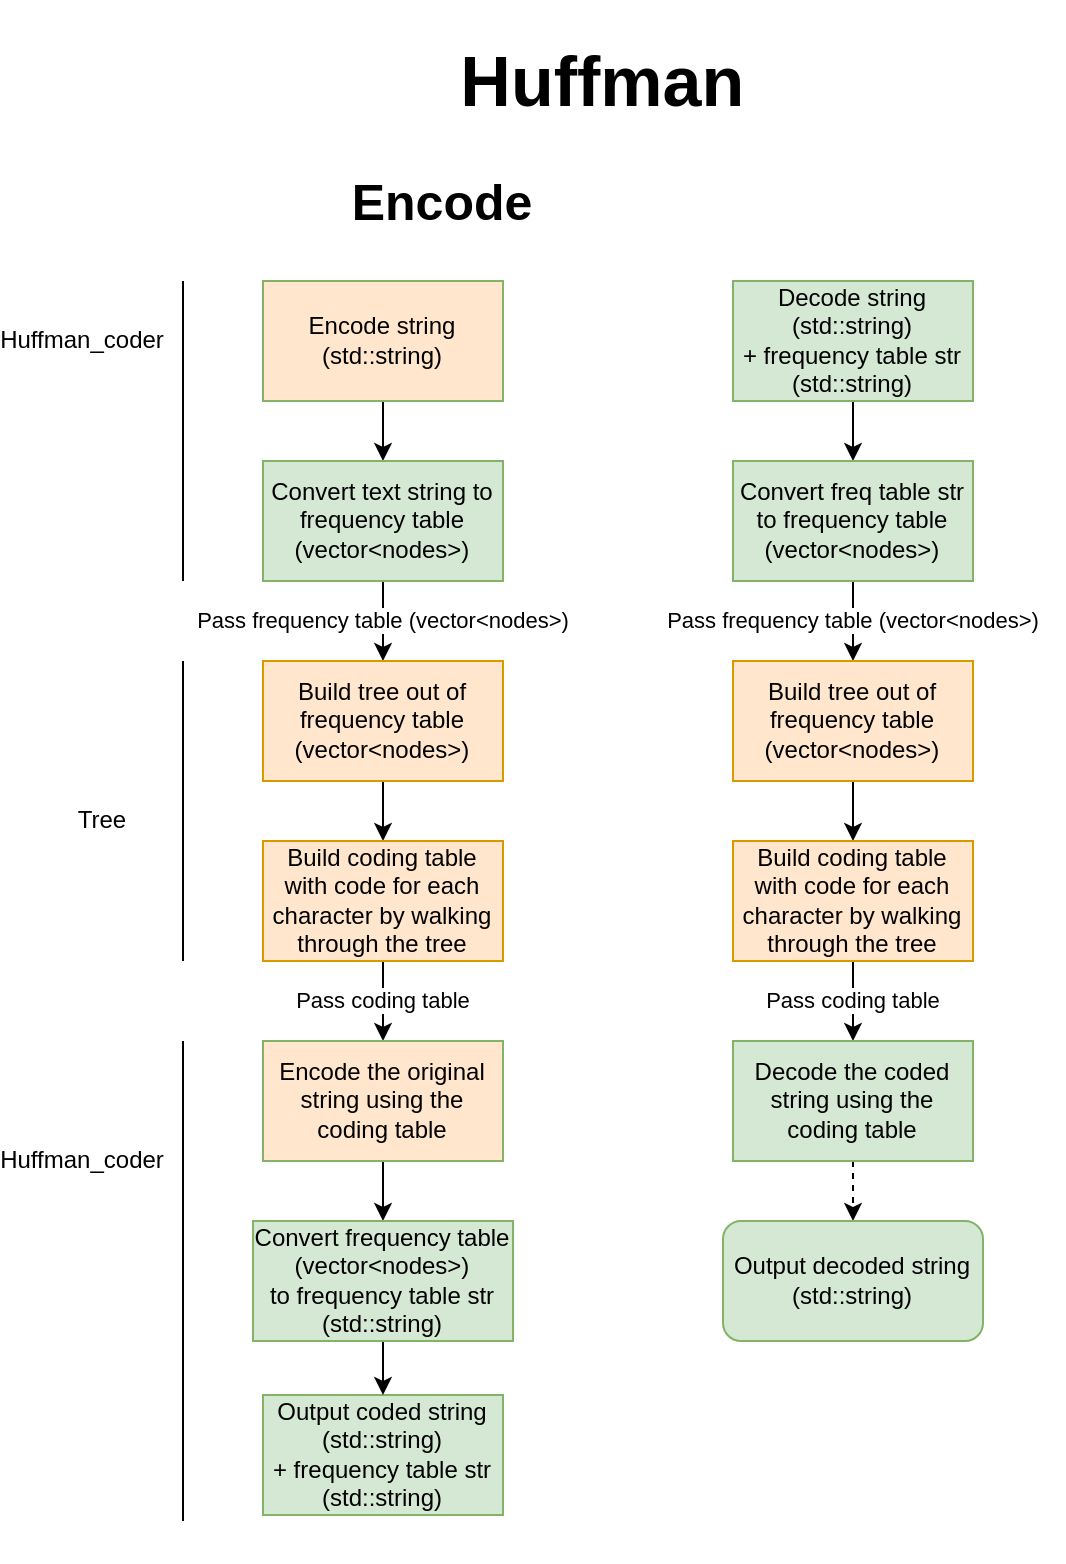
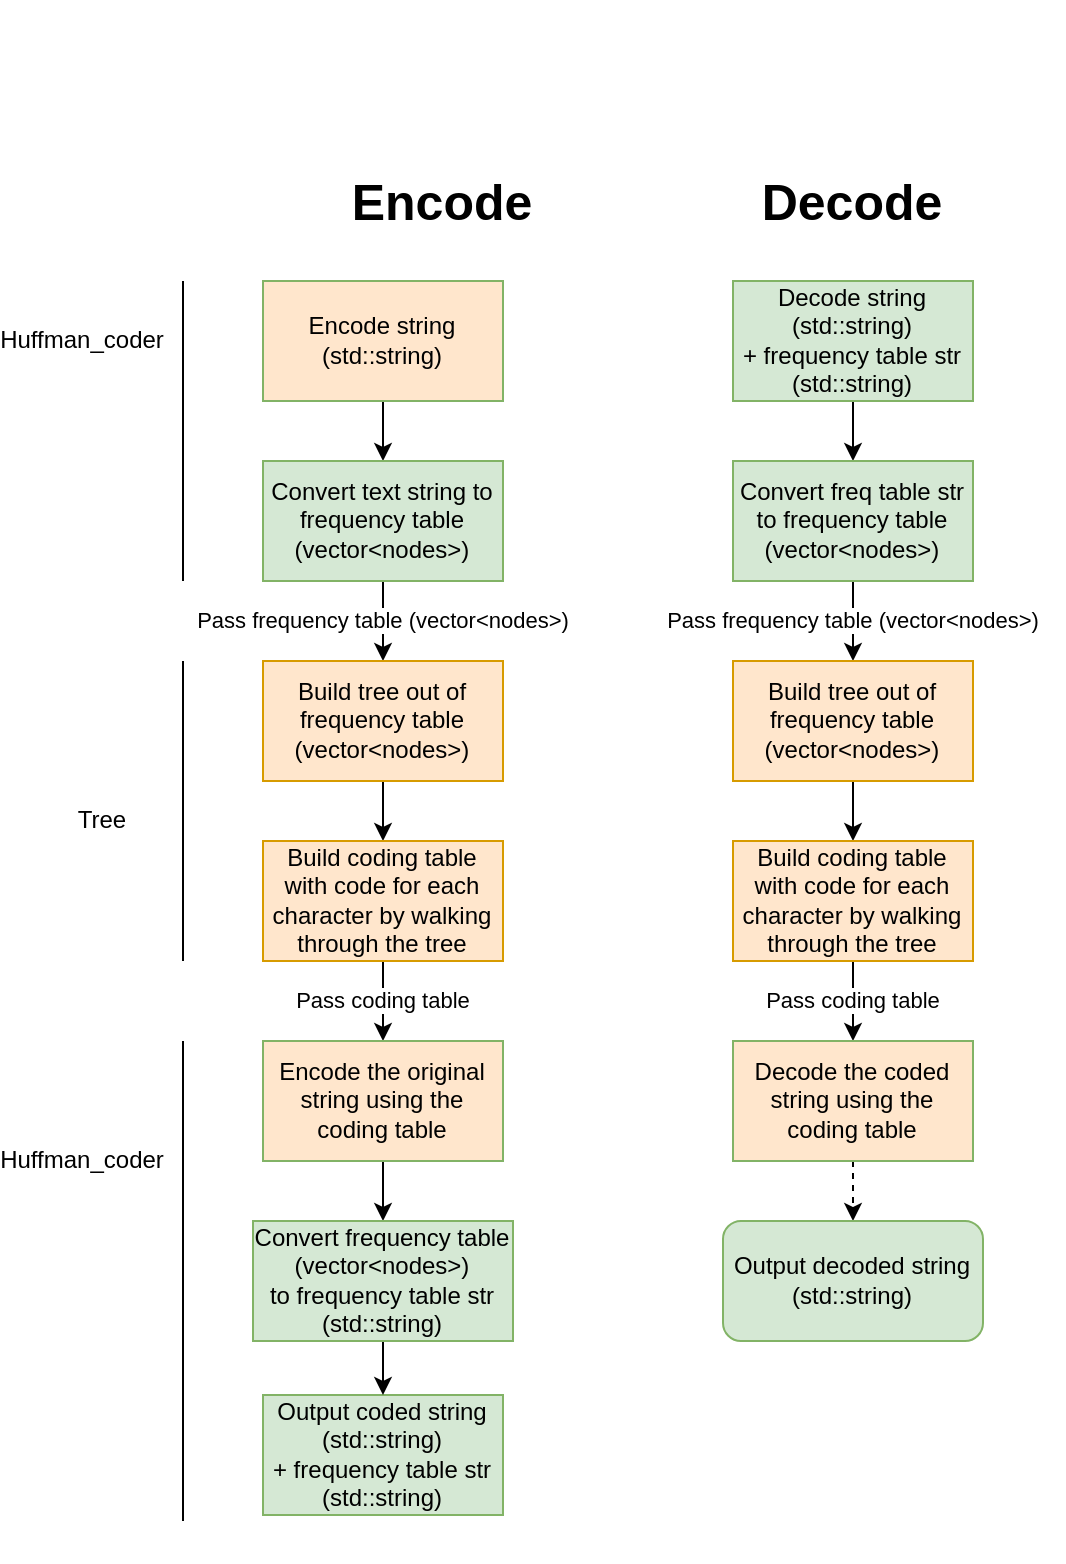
(613, 81) -> none
none -> (853, 201)
(853, 1101) -> (853, 1101)
